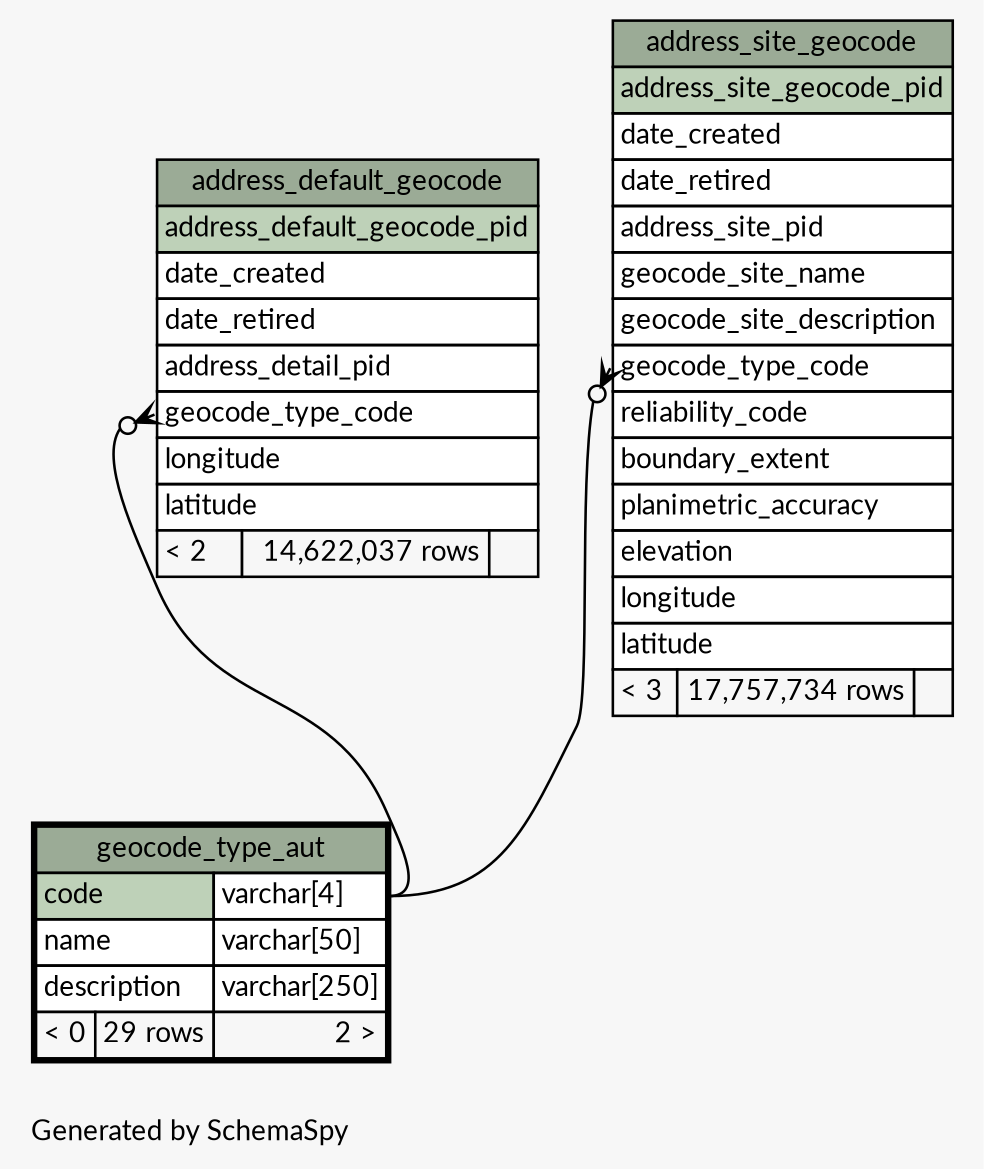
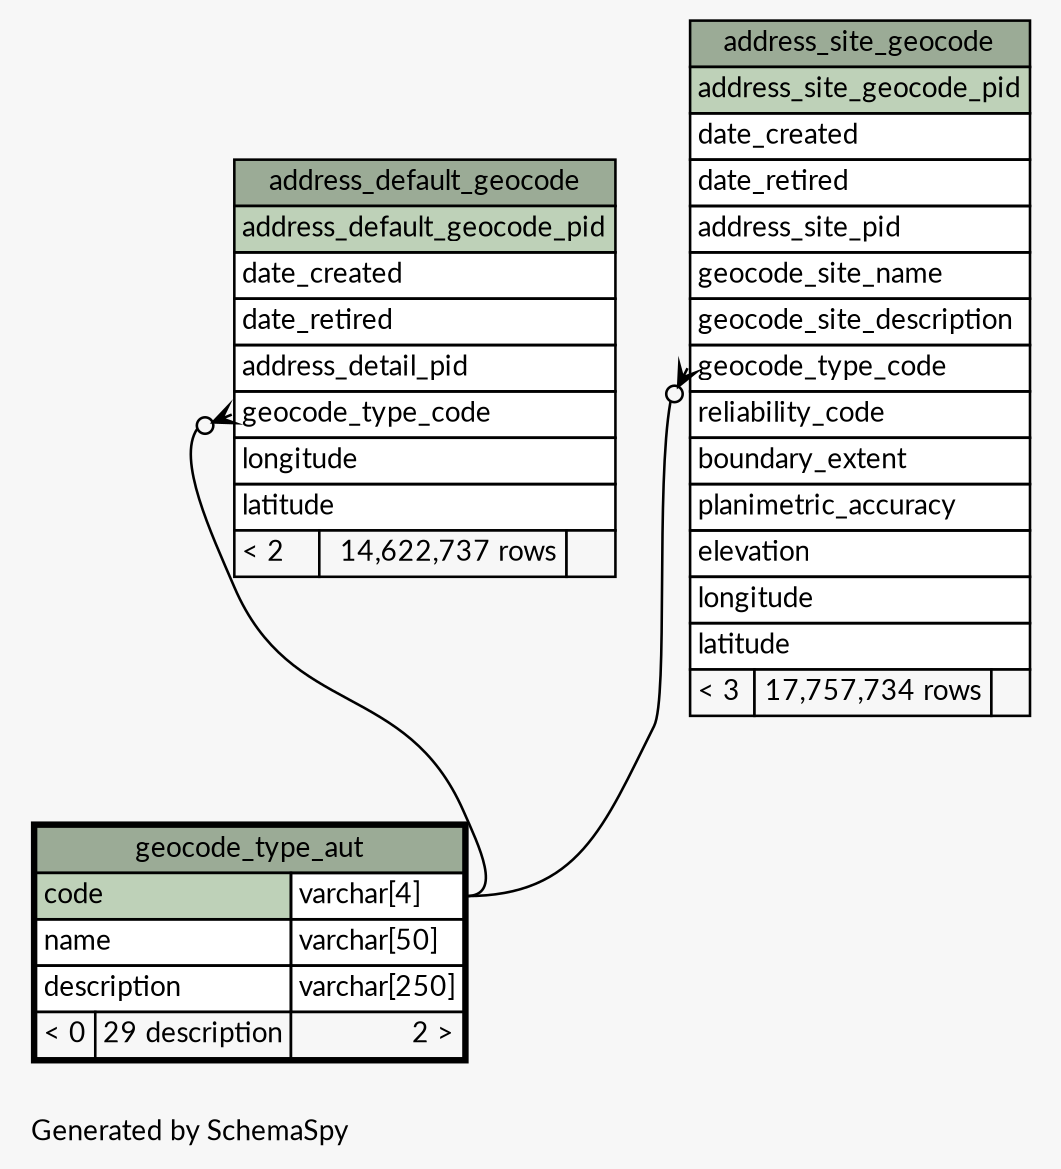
(372, 552) -> (449, 552)
(154, 1034) -> (193, 1034)
